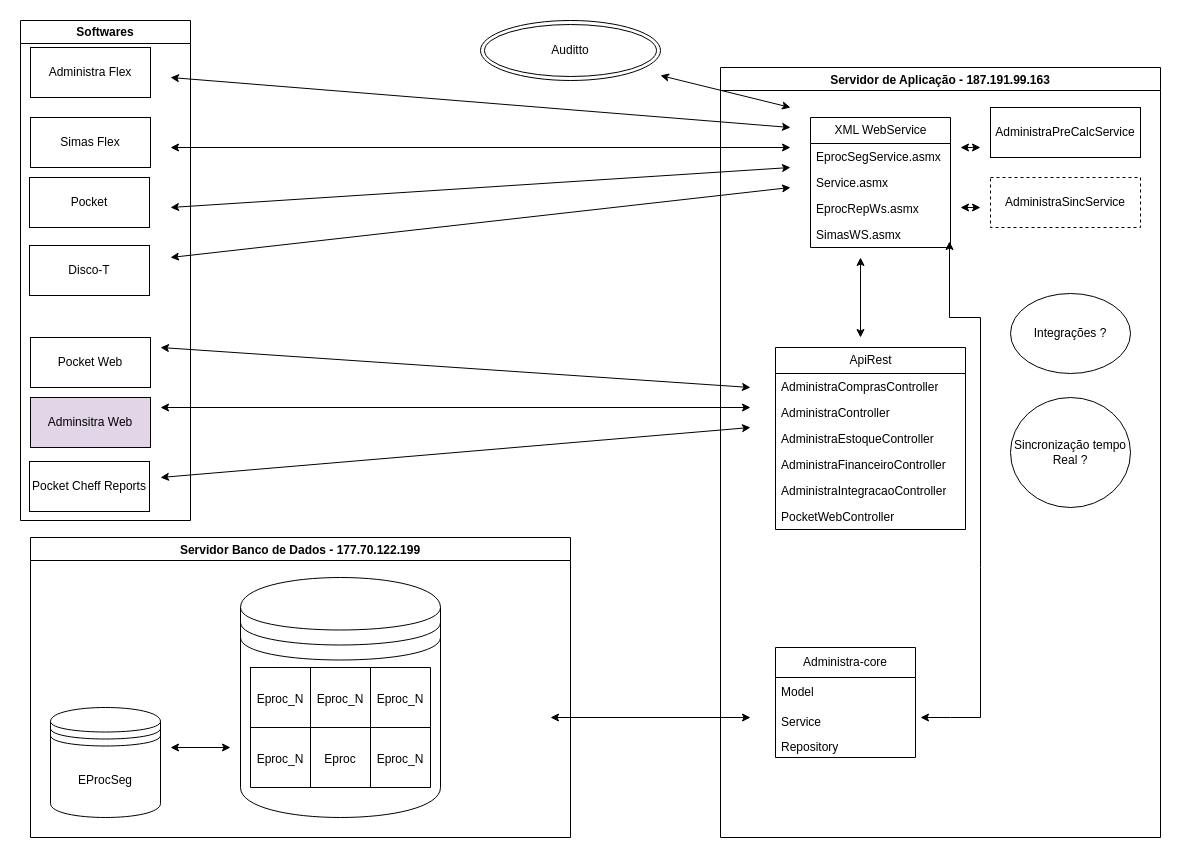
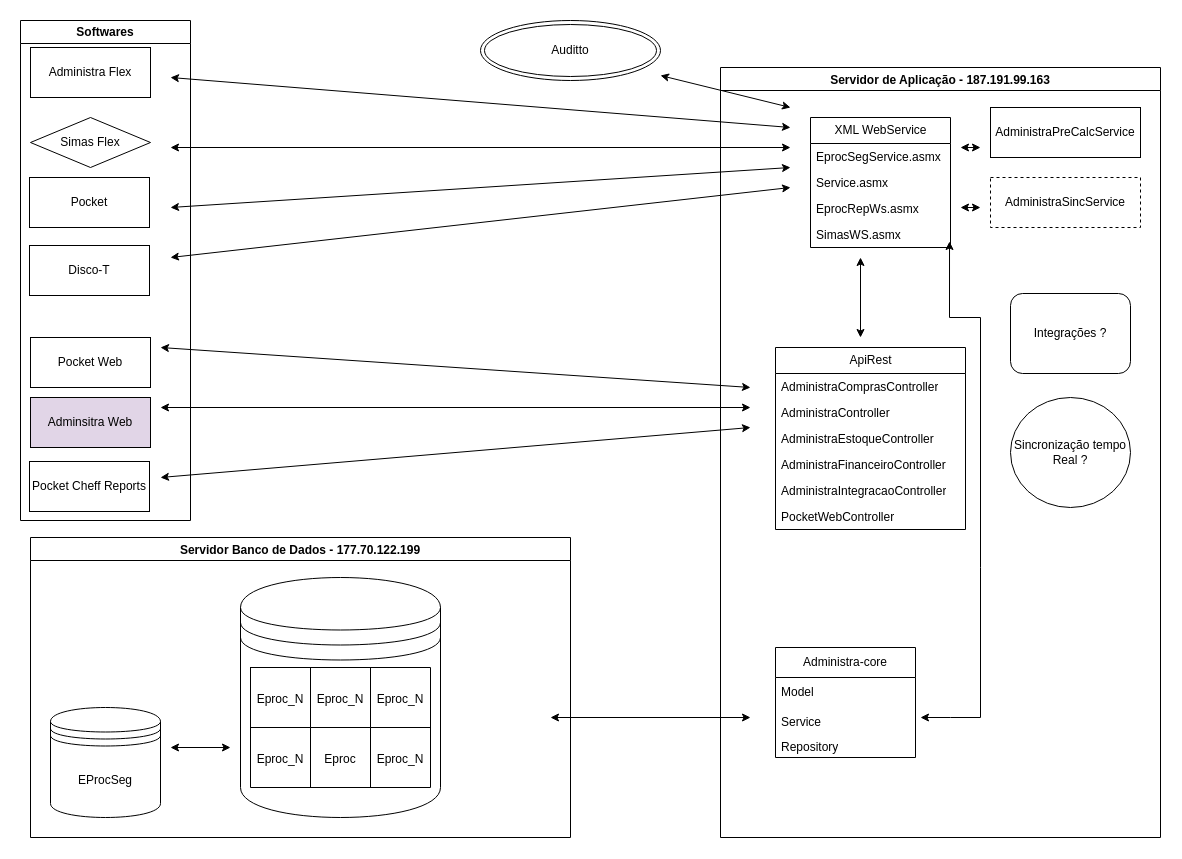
(91, 143) -> (91, 143)
(1071, 334) -> (1071, 334)
